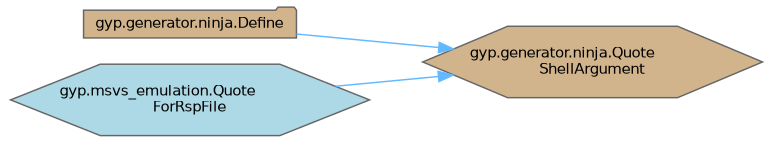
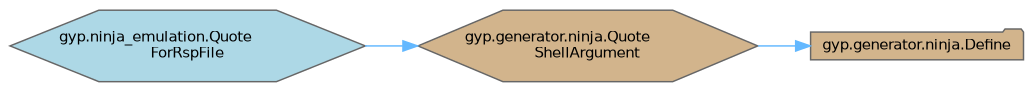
(368, 41) -> (777, 46)
(190, 100) -> (188, 46)
